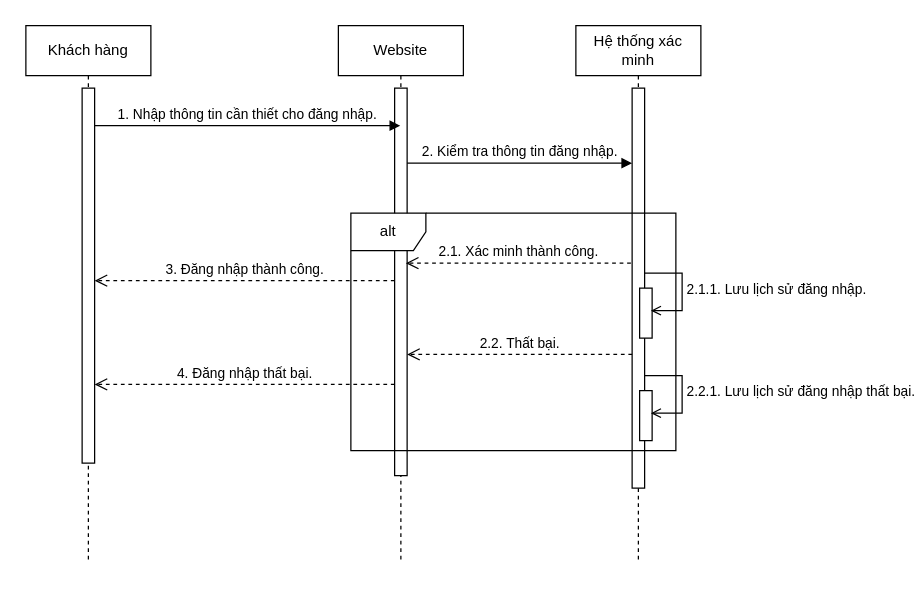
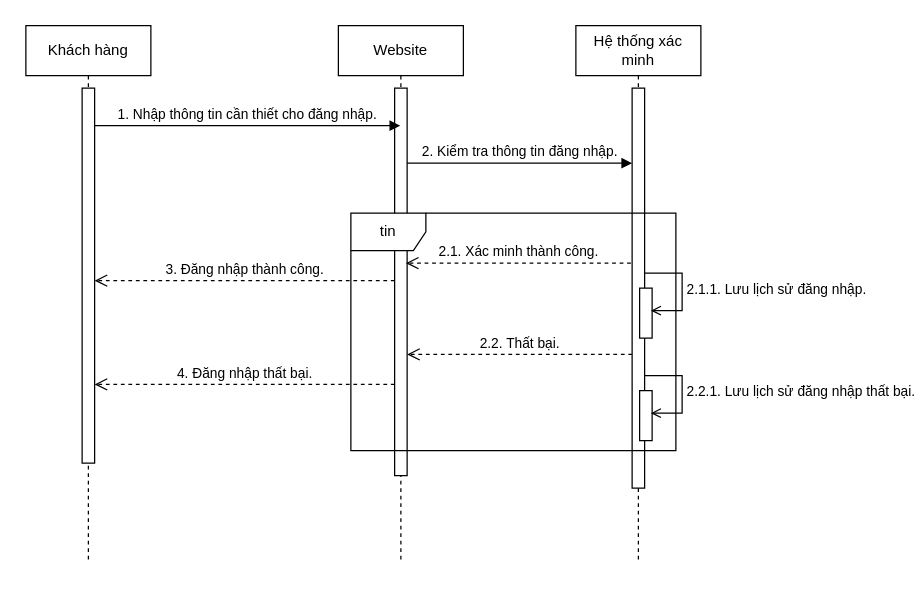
(388, 232) -> (388, 232)
